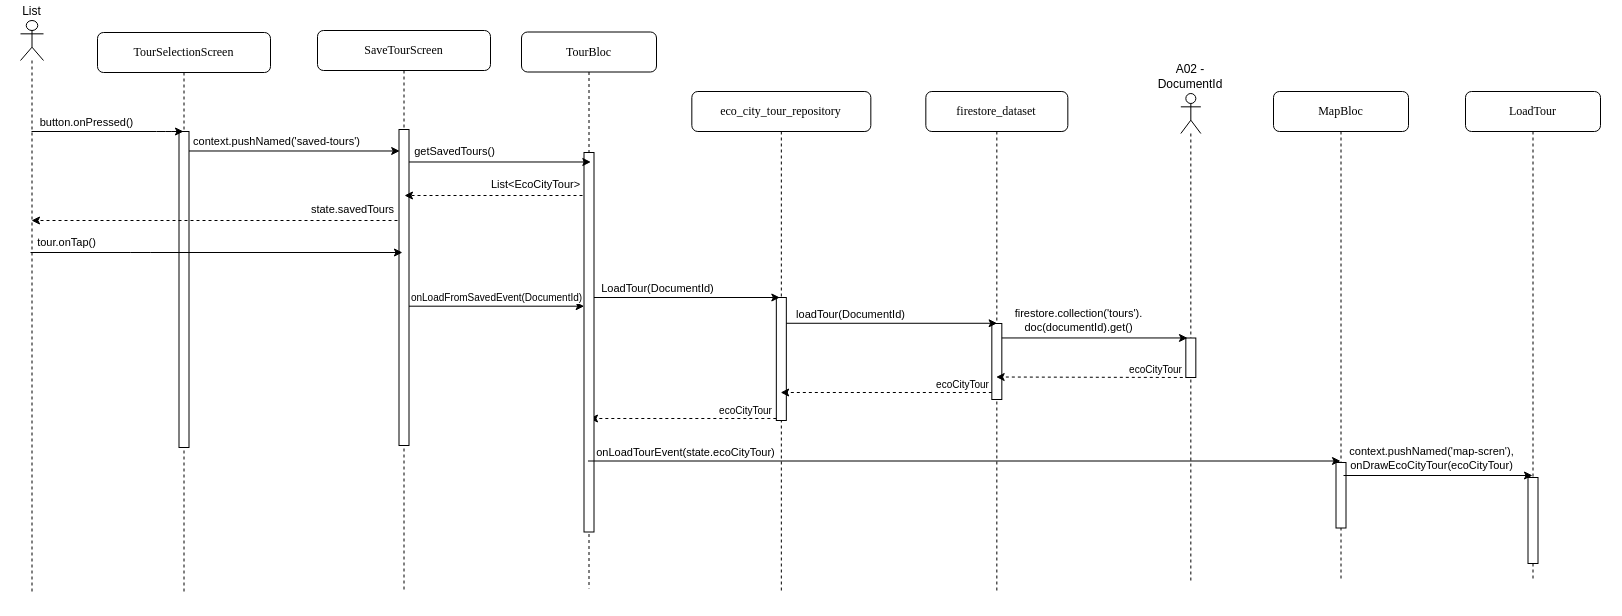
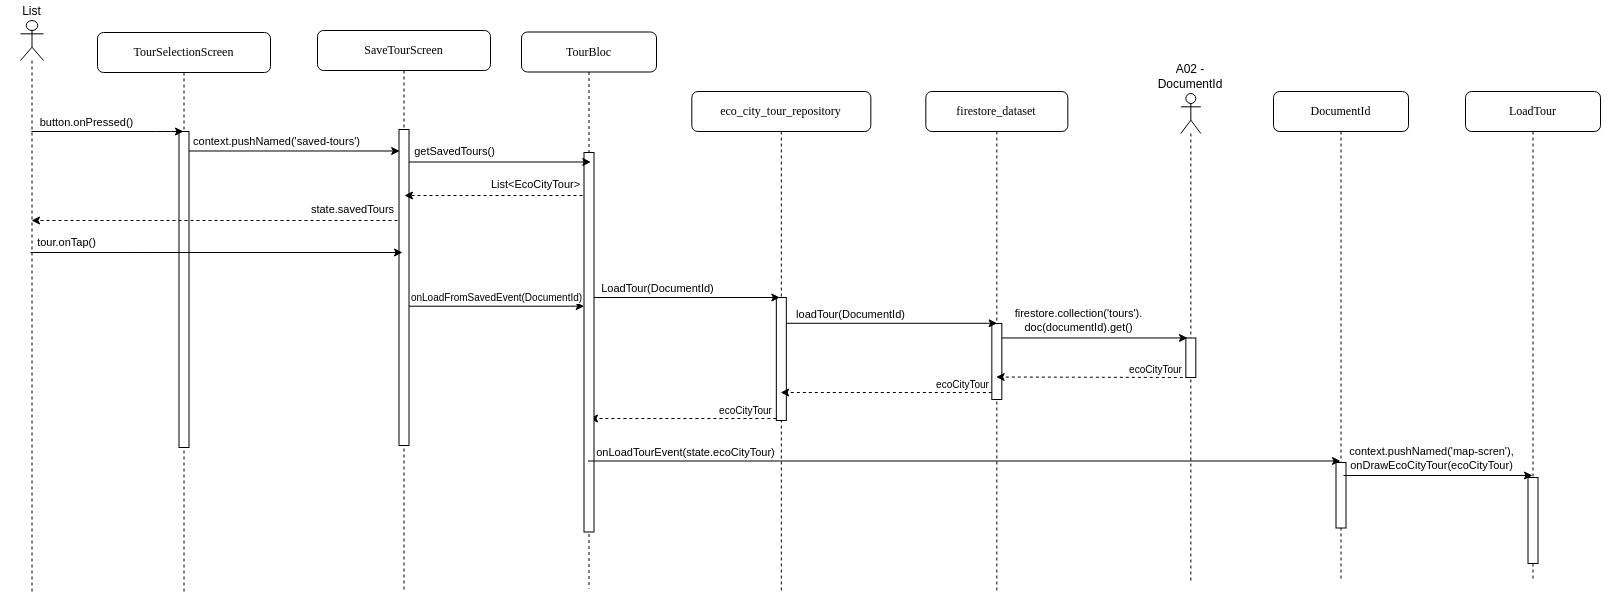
(1341, 112) -> (1341, 112)
